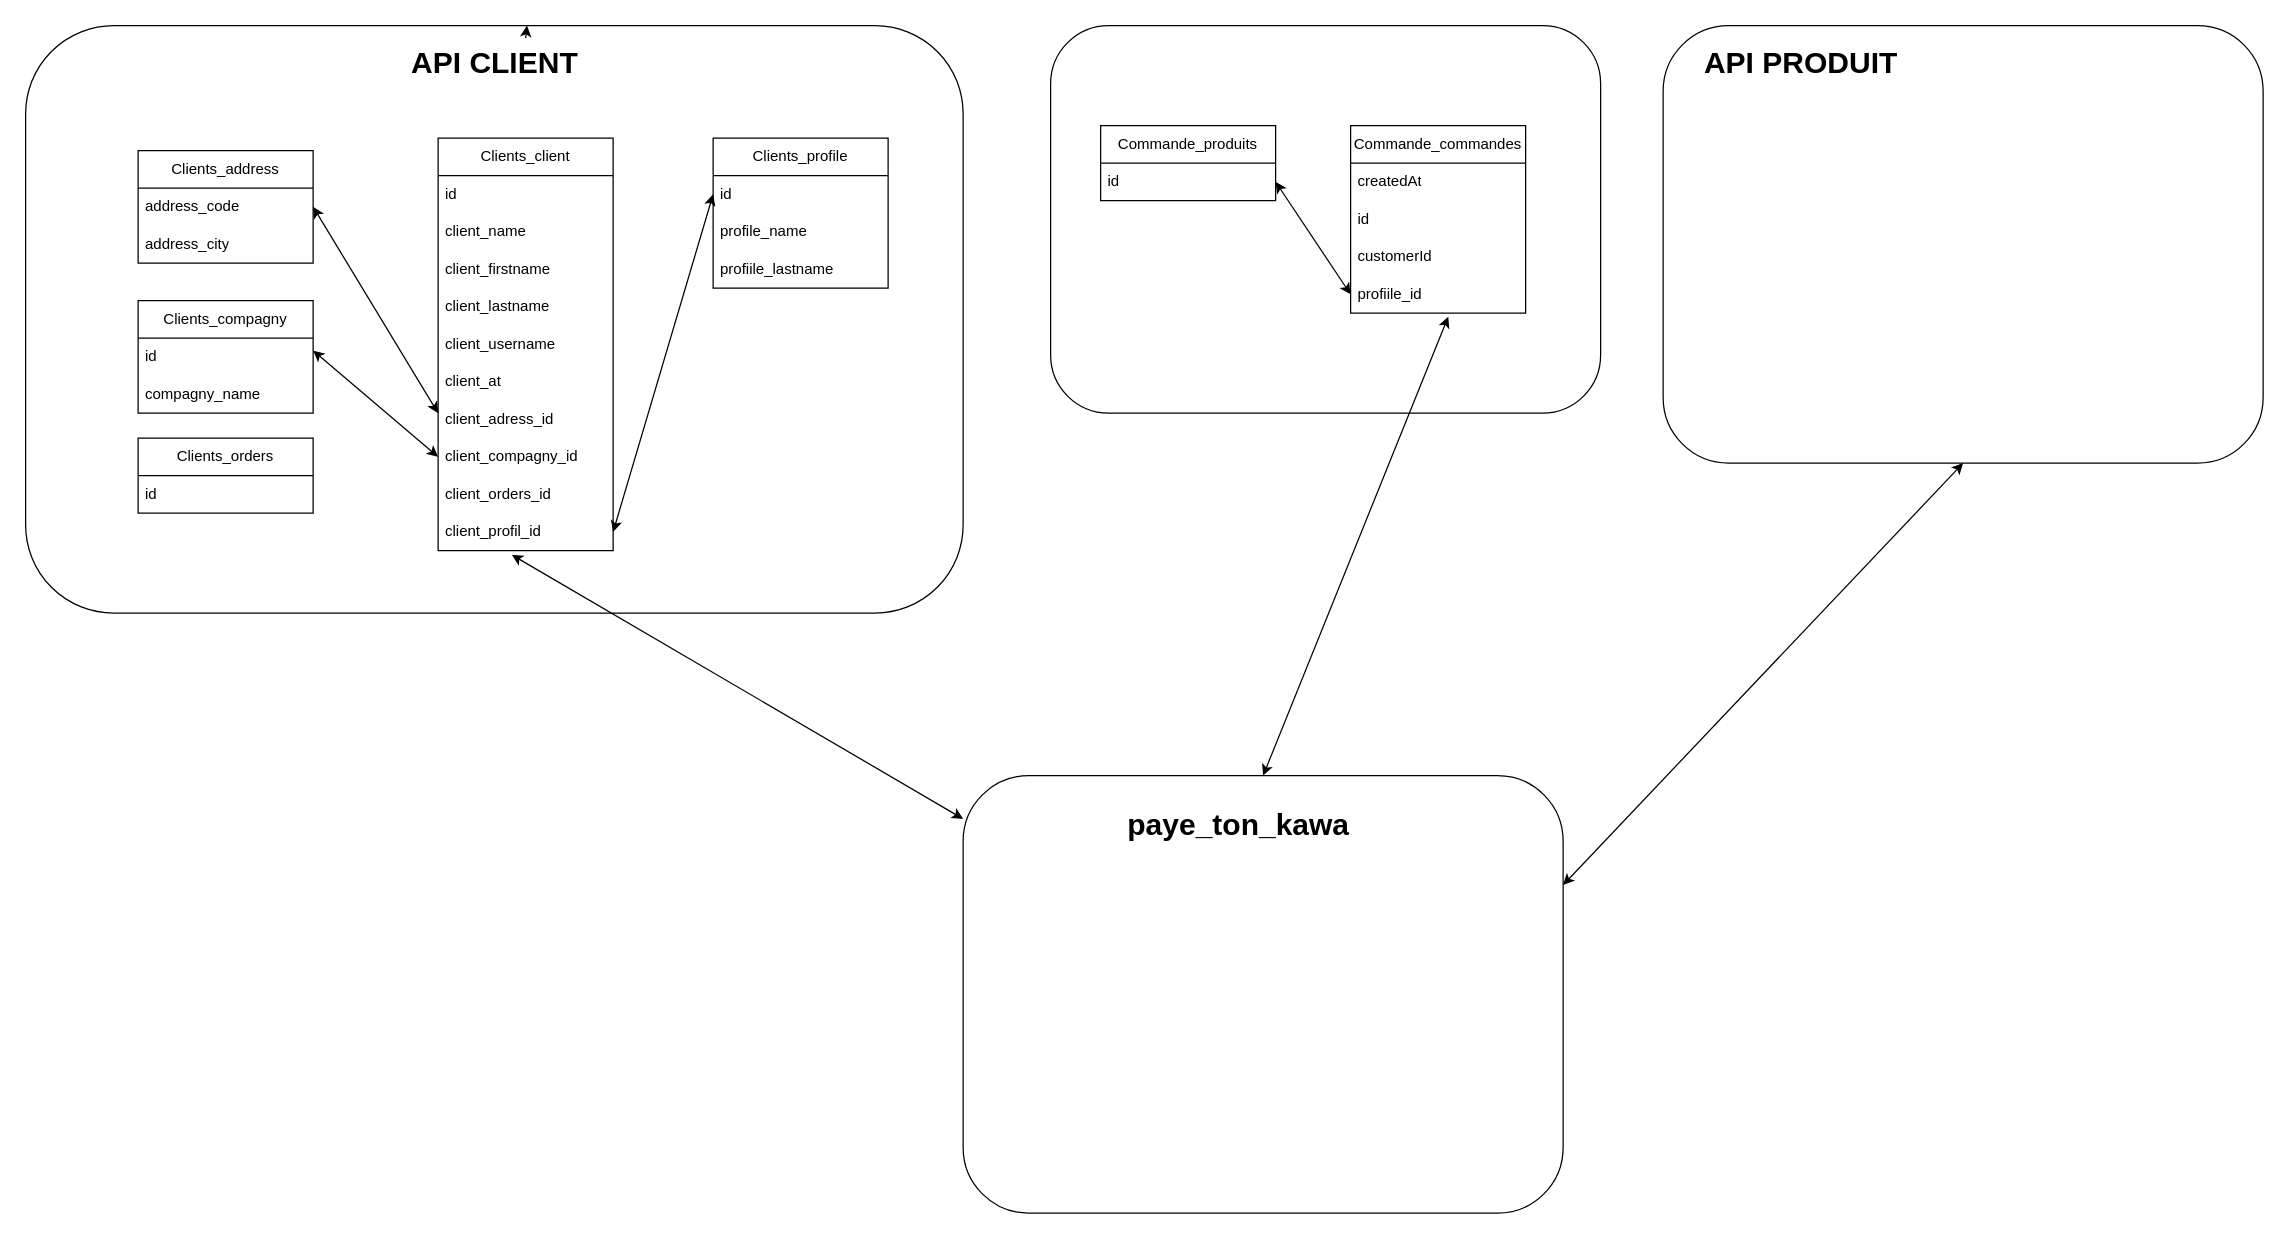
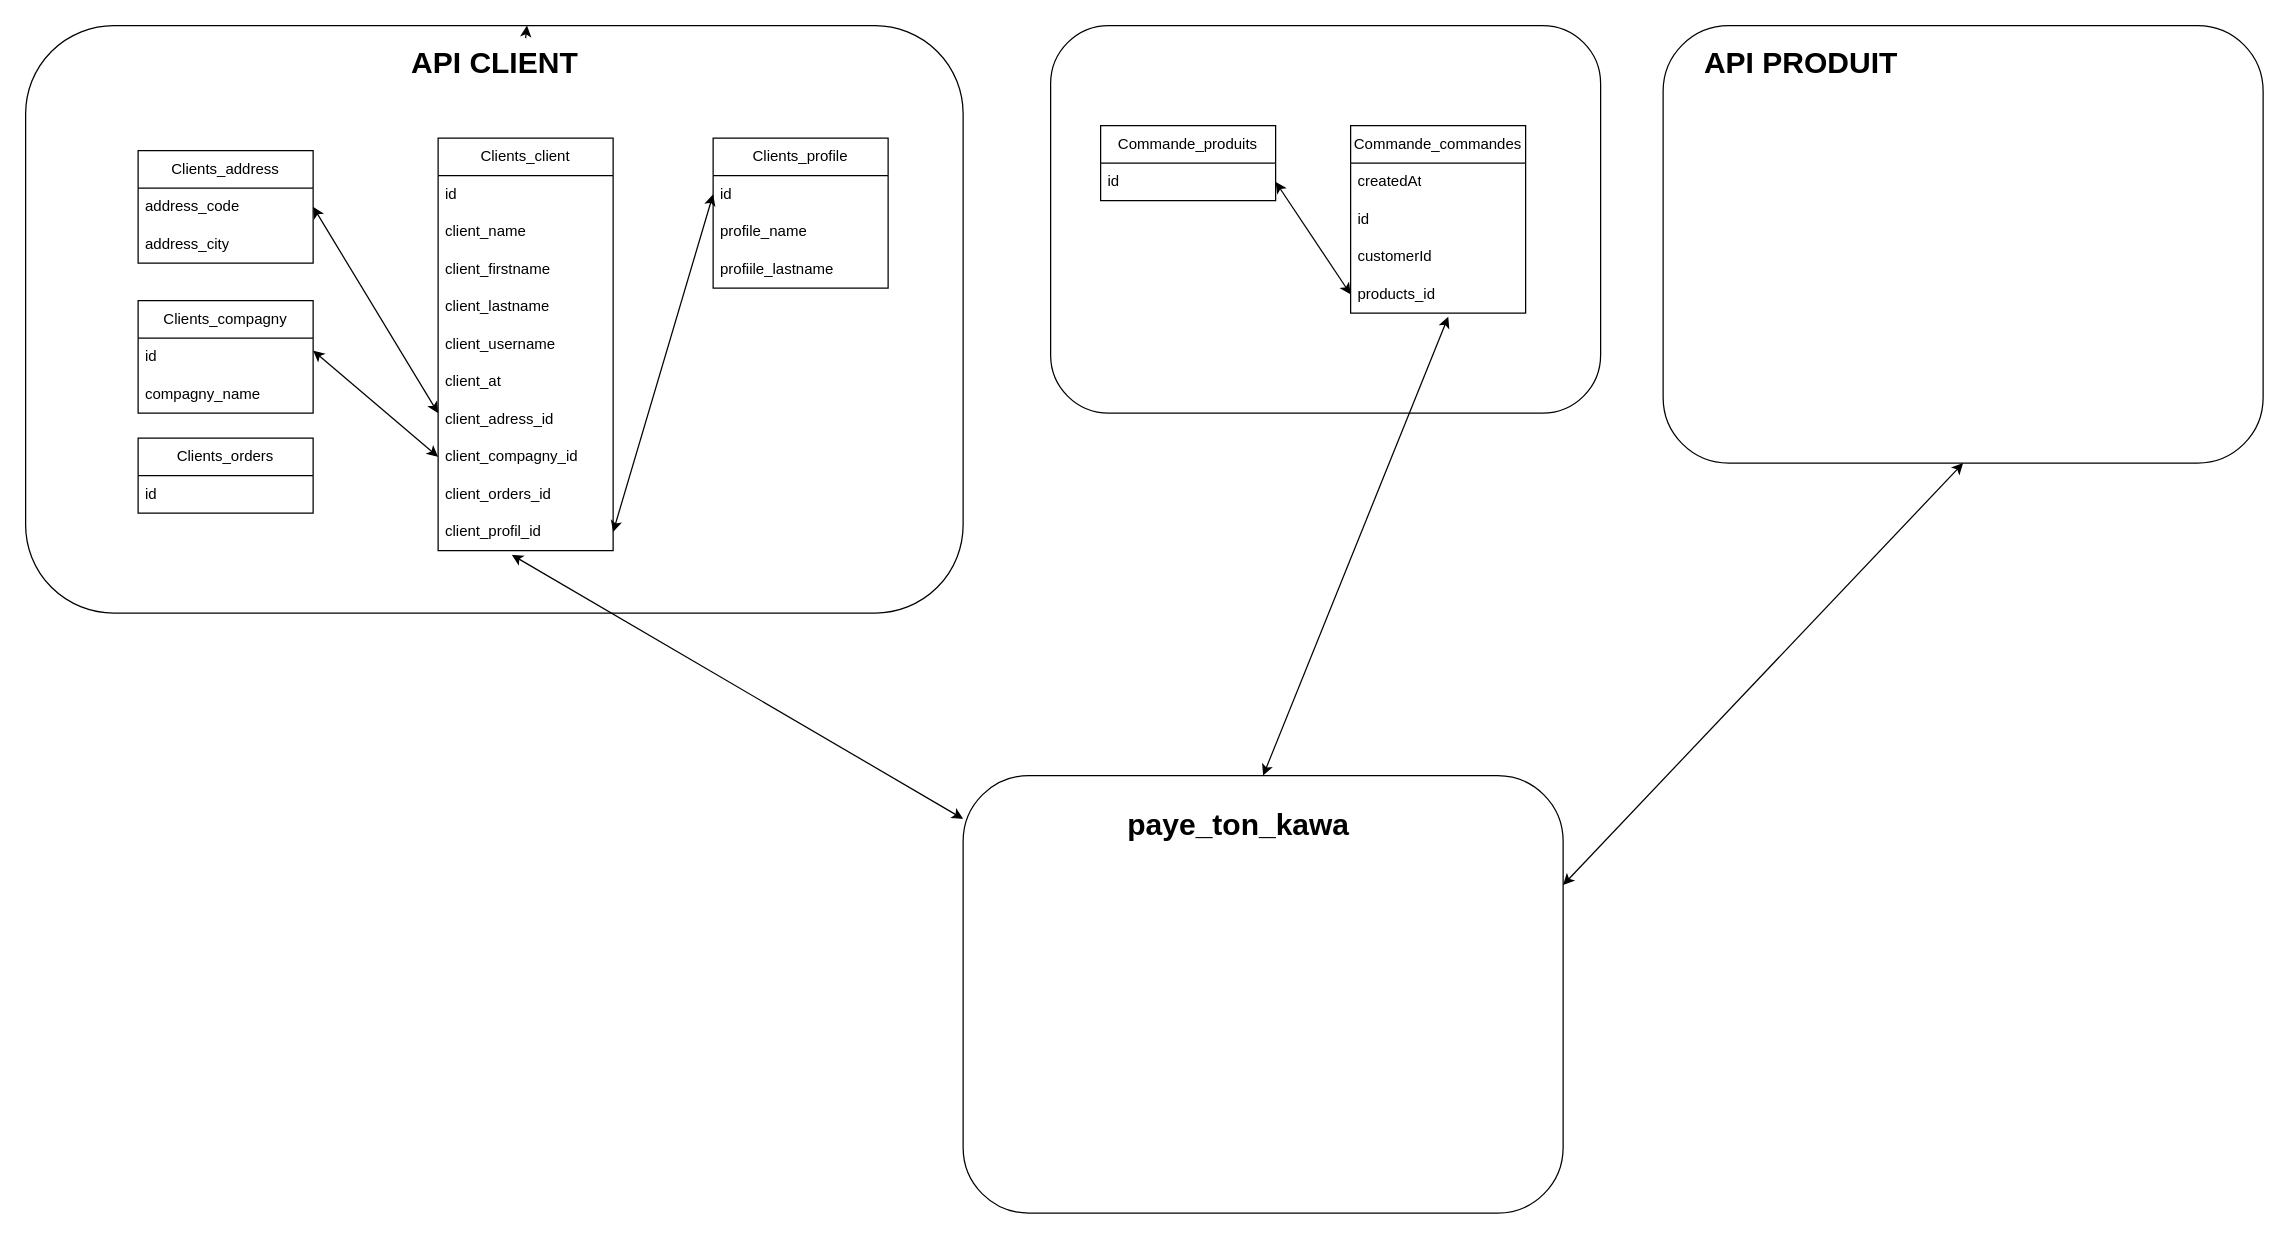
(1397, 294) -> (1402, 294)
